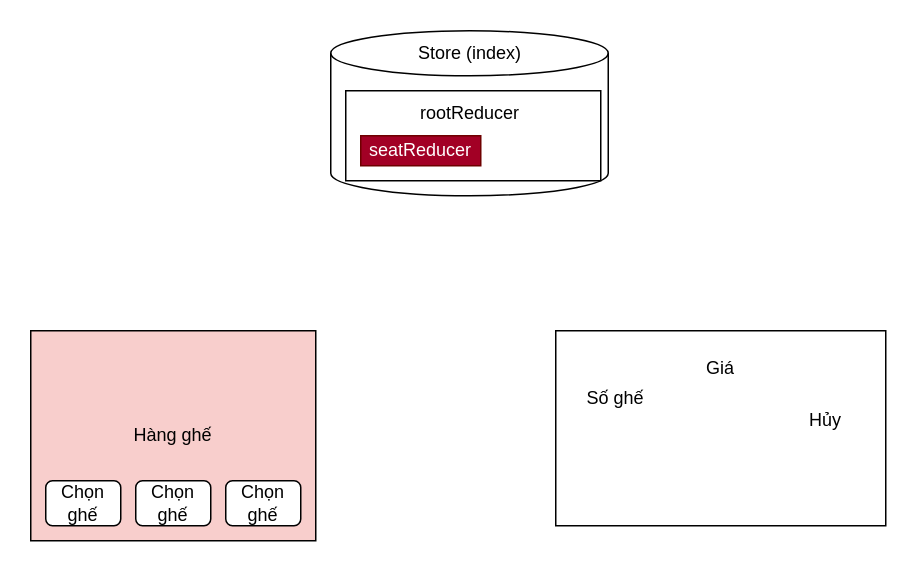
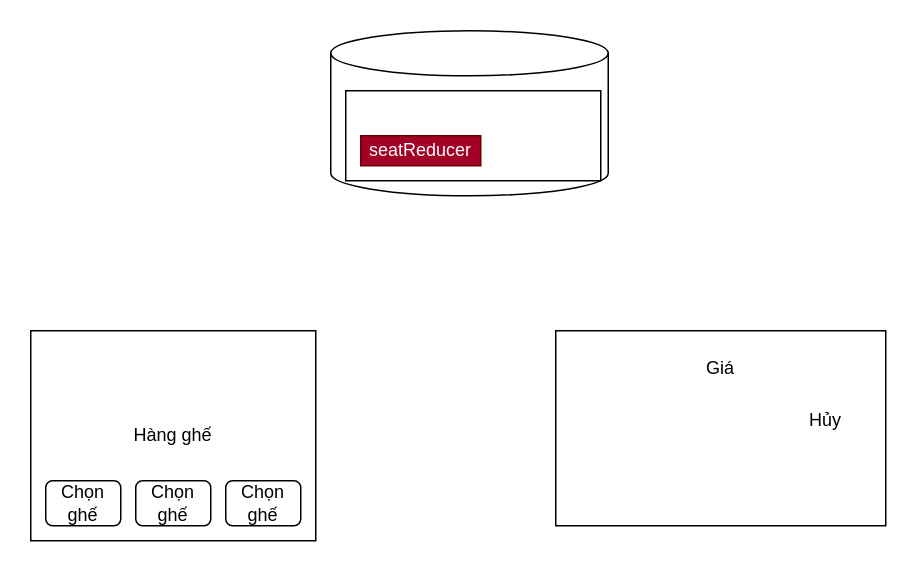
(470, 53) -> none
(470, 113) -> none
(616, 398) -> none
(173, 436) -> (173, 436)
